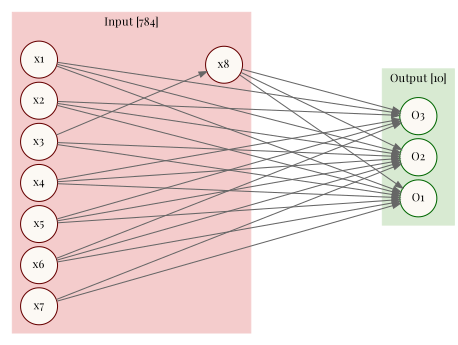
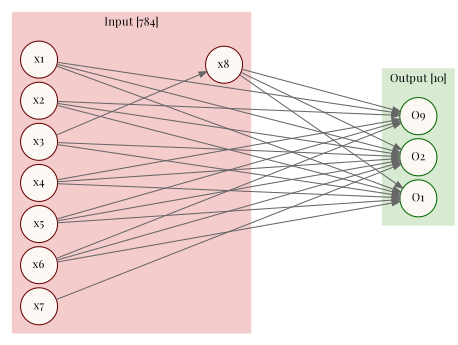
(418, 116) -> (418, 116)
(225, 253) -> none
